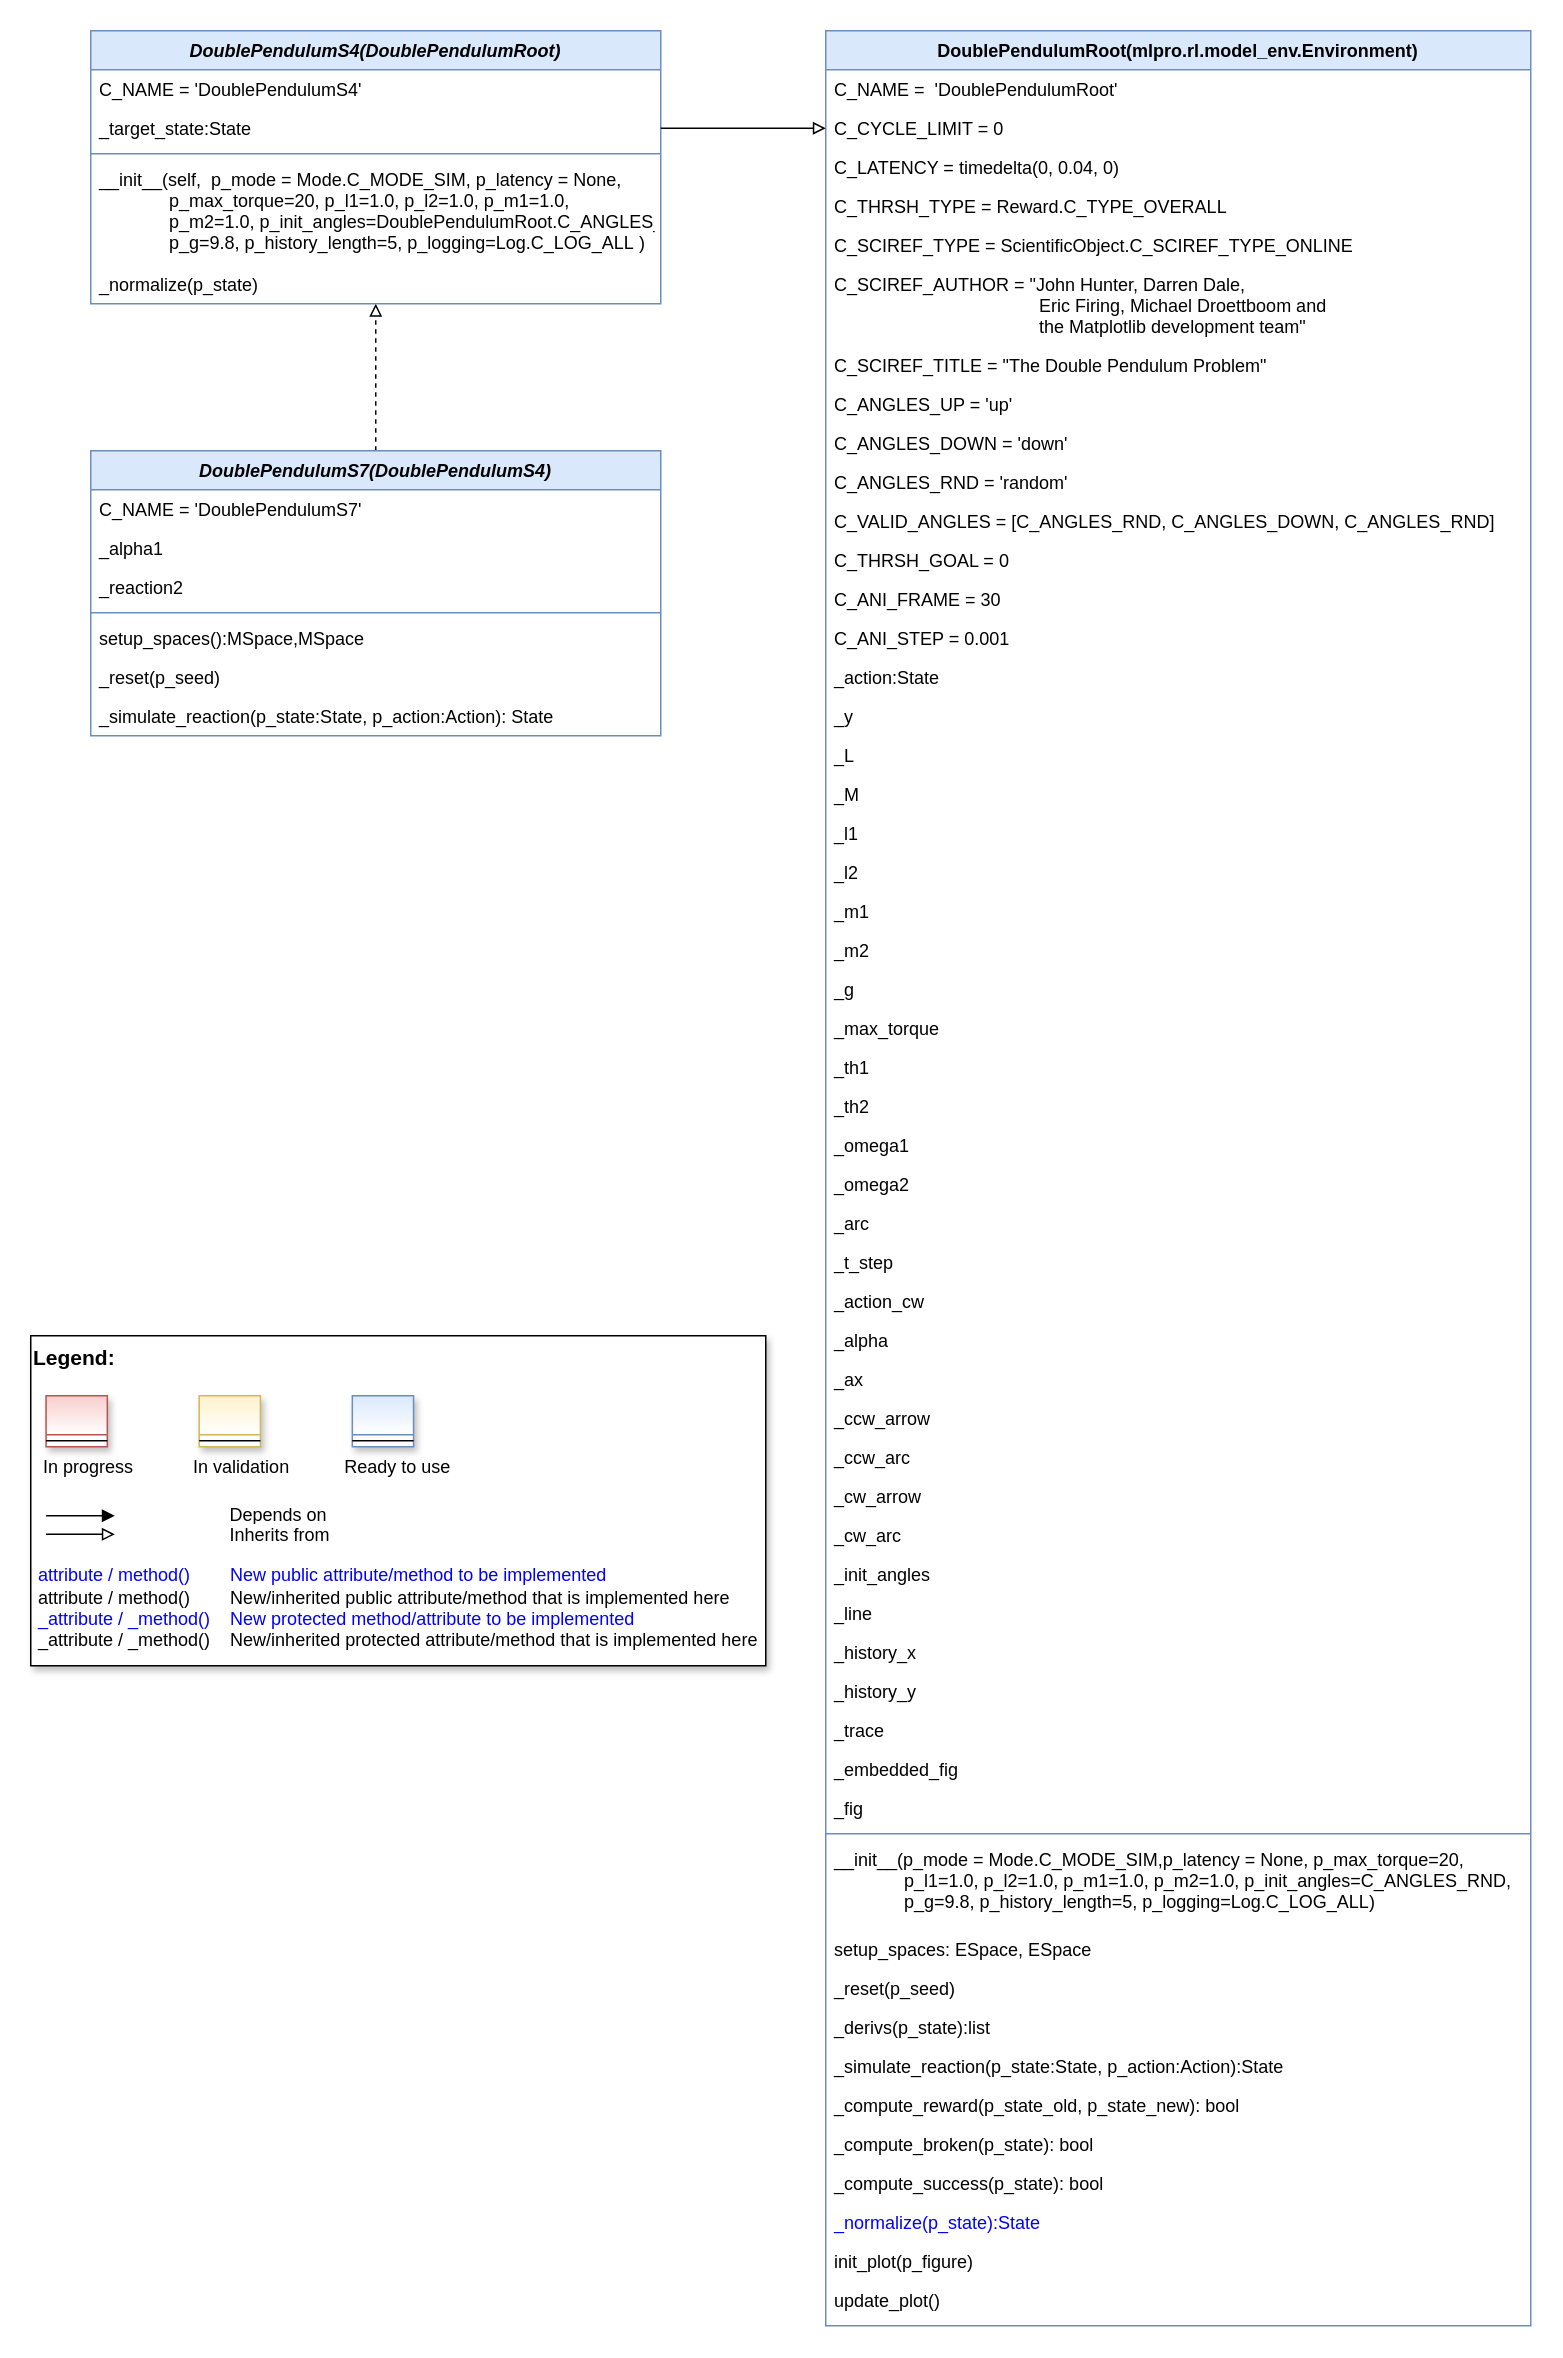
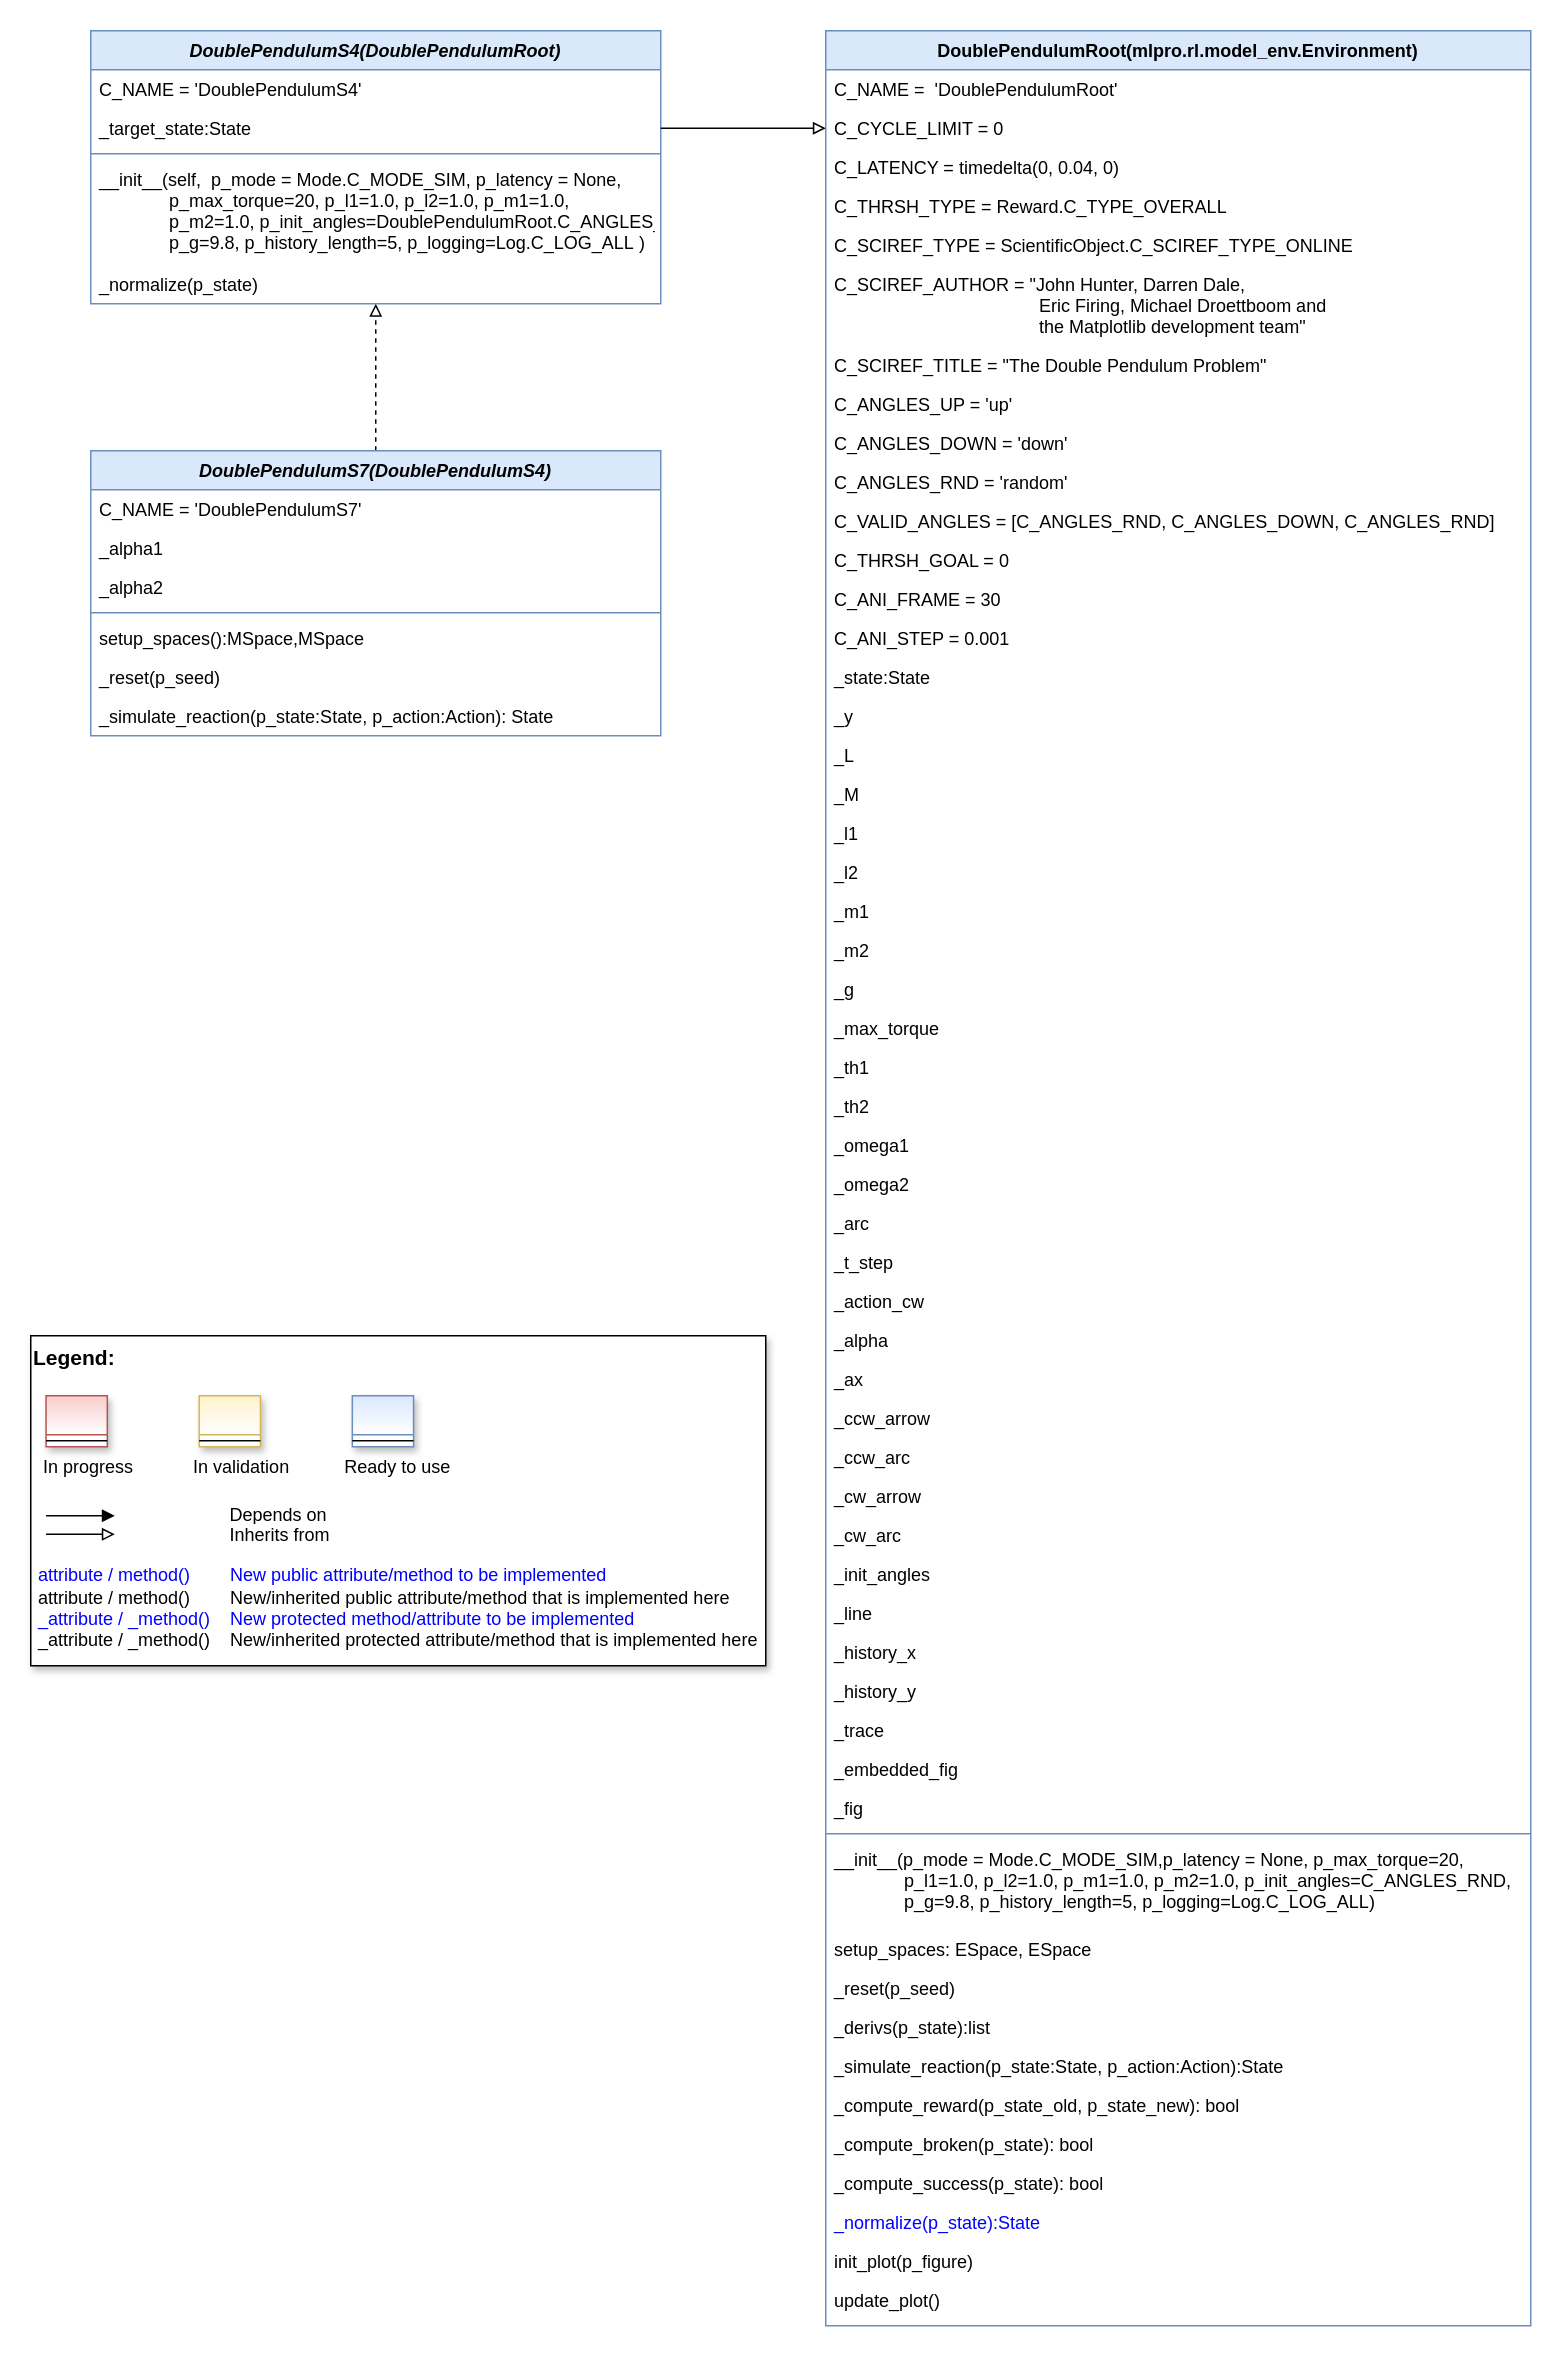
(147, 588) -> (132, 588)
(895, 678) -> (892, 678)
